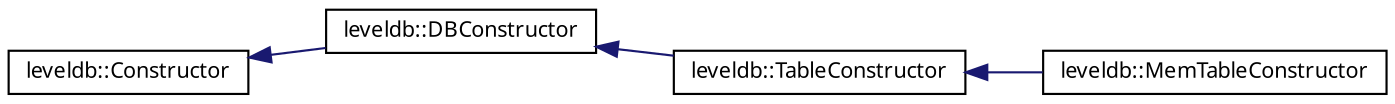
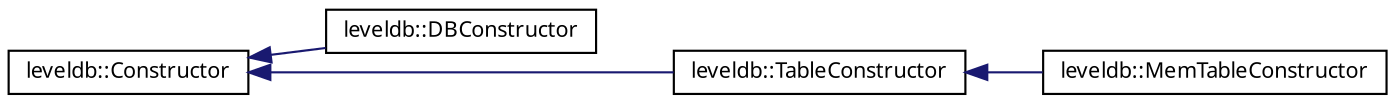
(646, 52) -> (472, 72)
